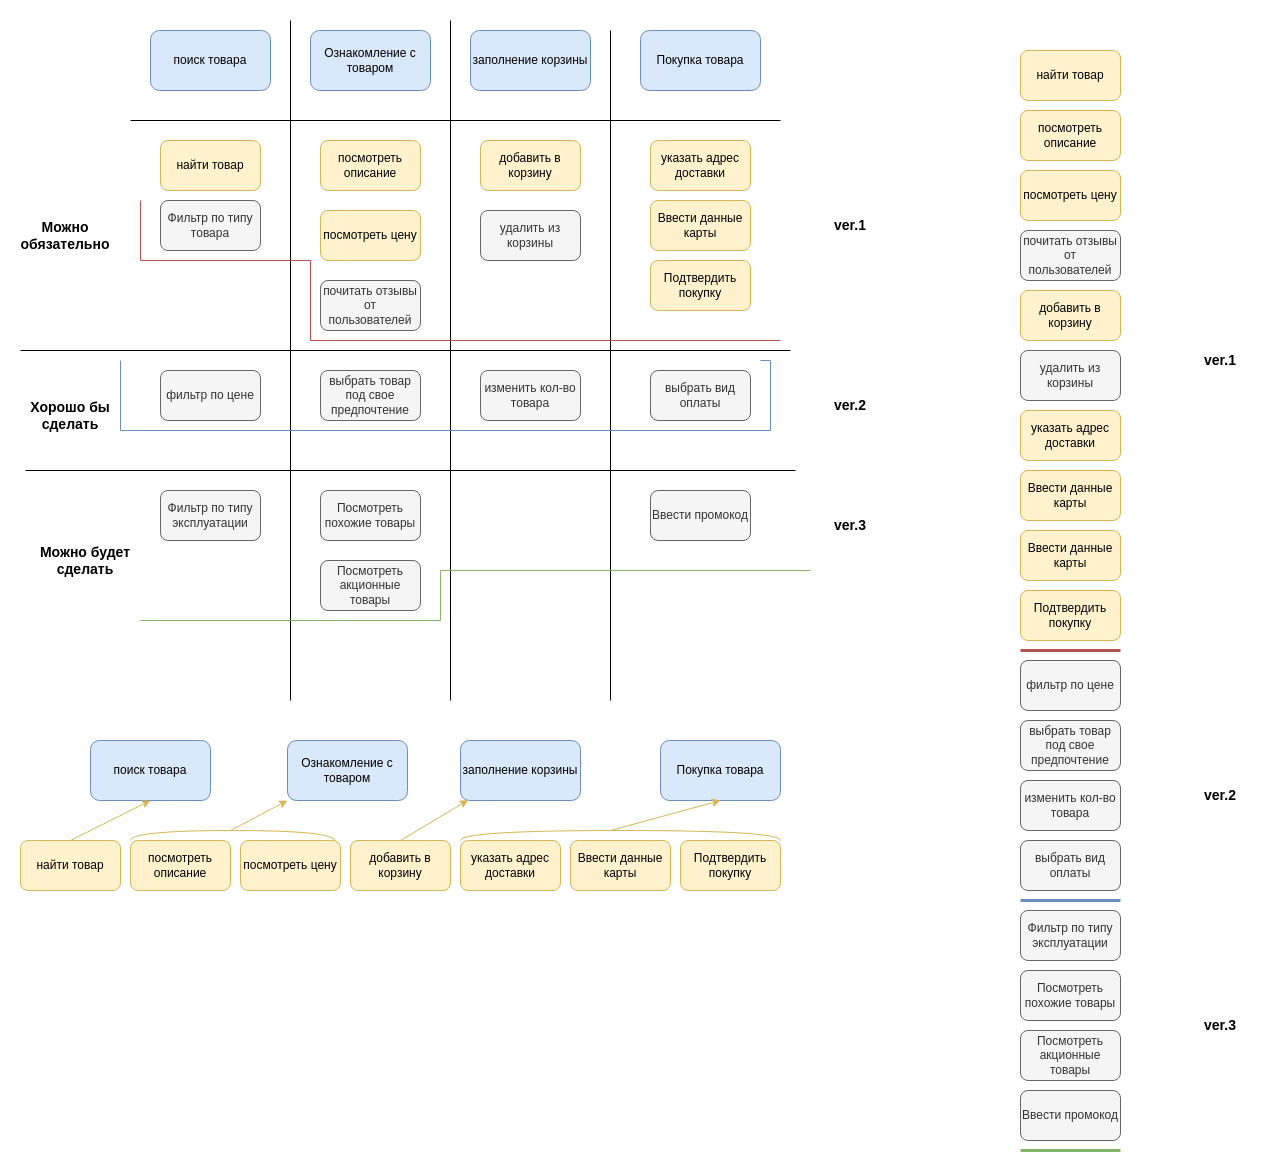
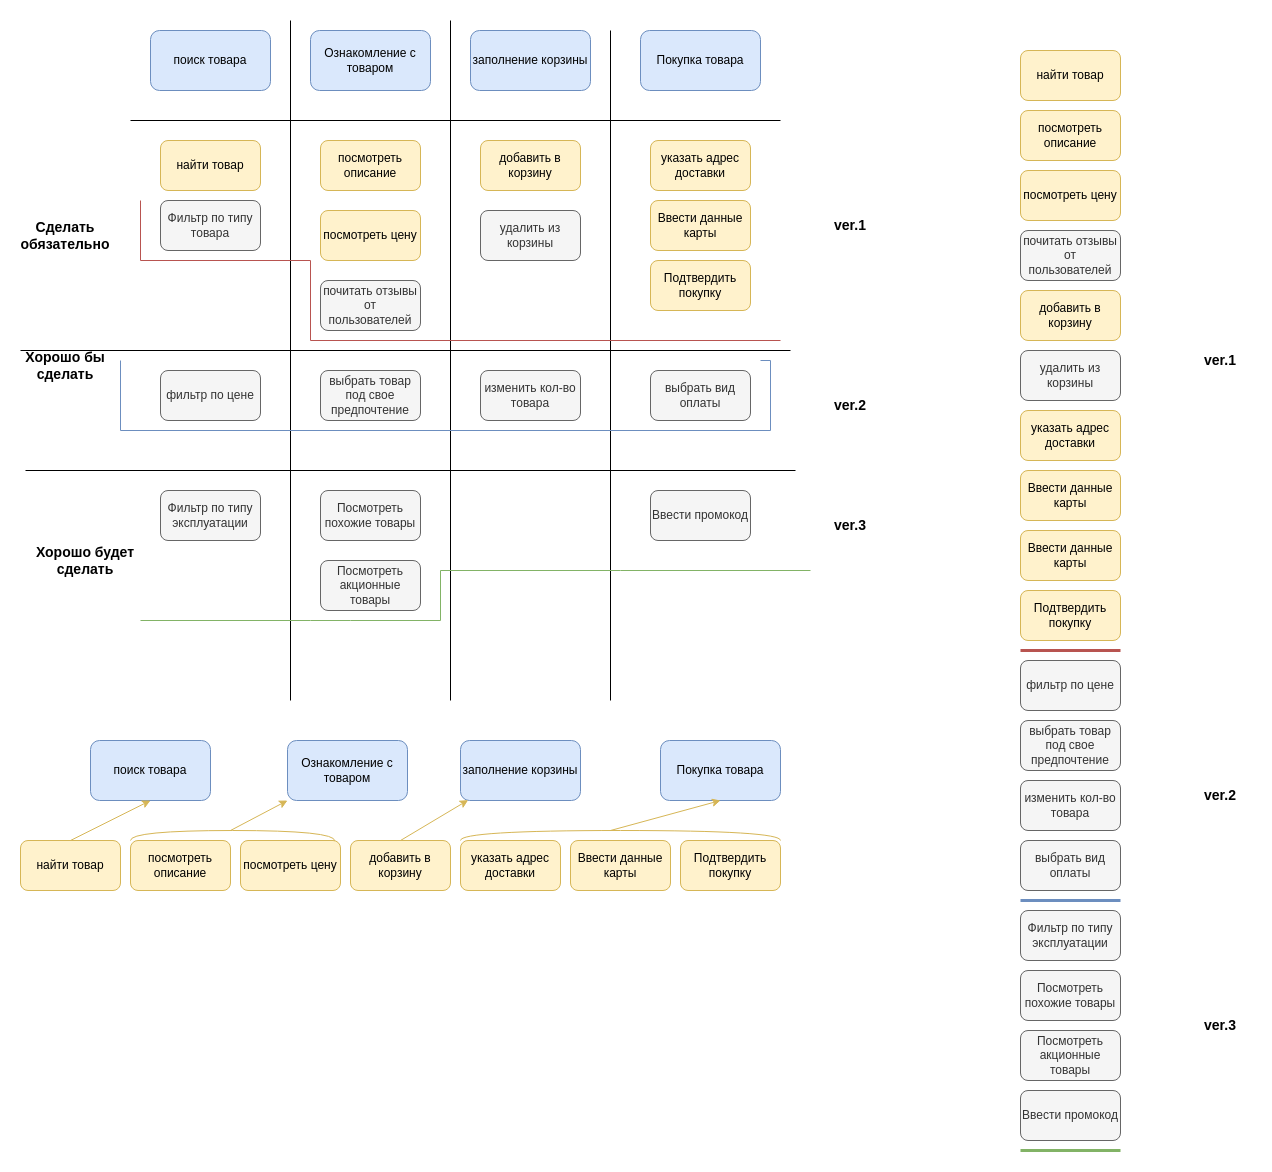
(66, 236) -> (66, 236)
(71, 416) -> (66, 366)
(86, 561) -> (86, 561)
